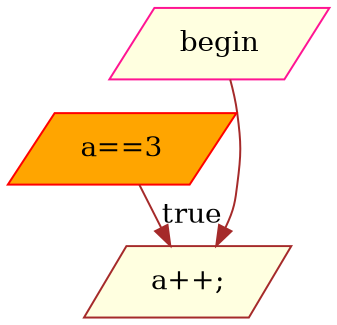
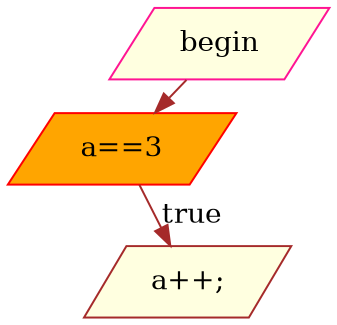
(240, 154) -> (178, 89)
